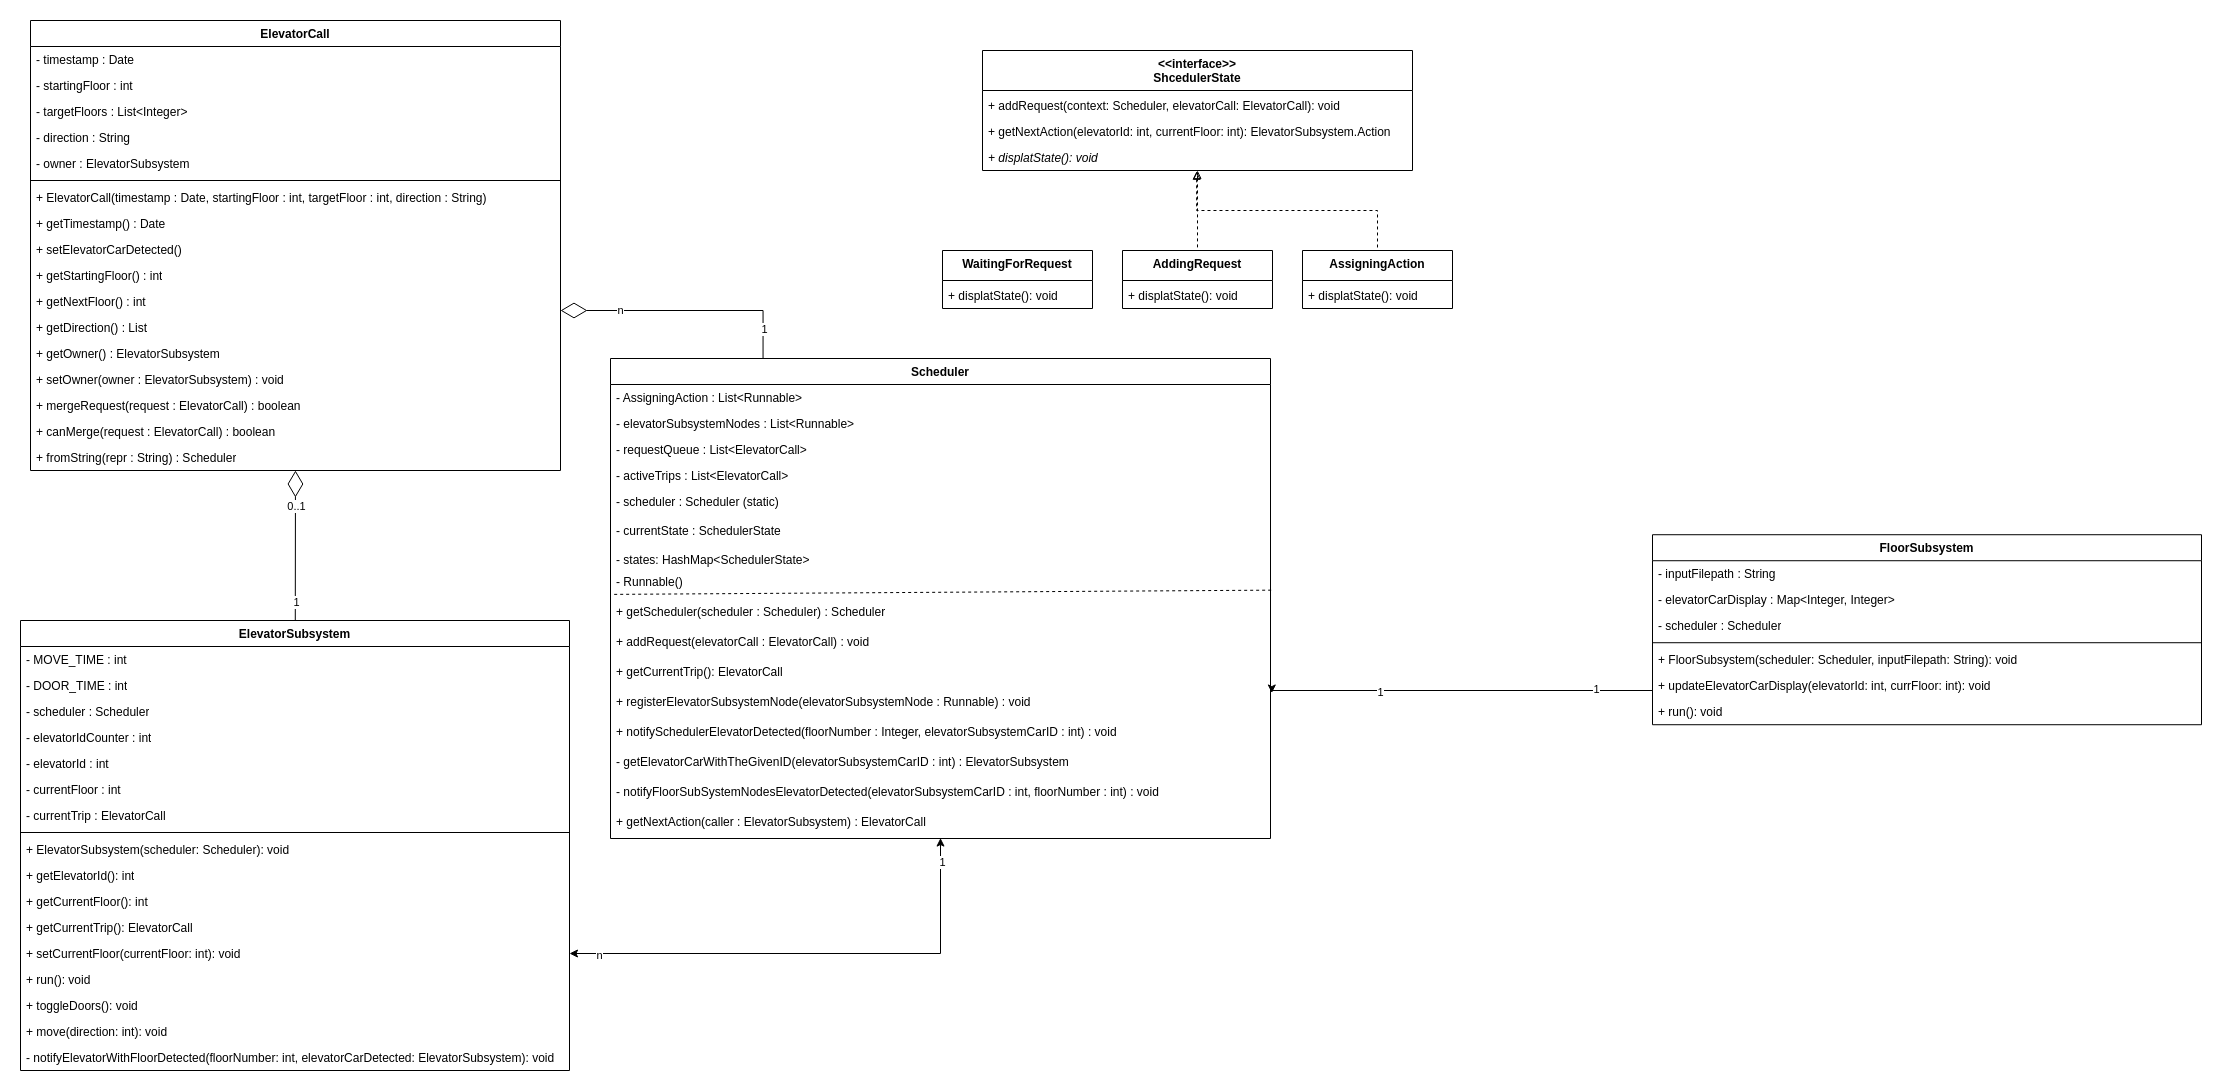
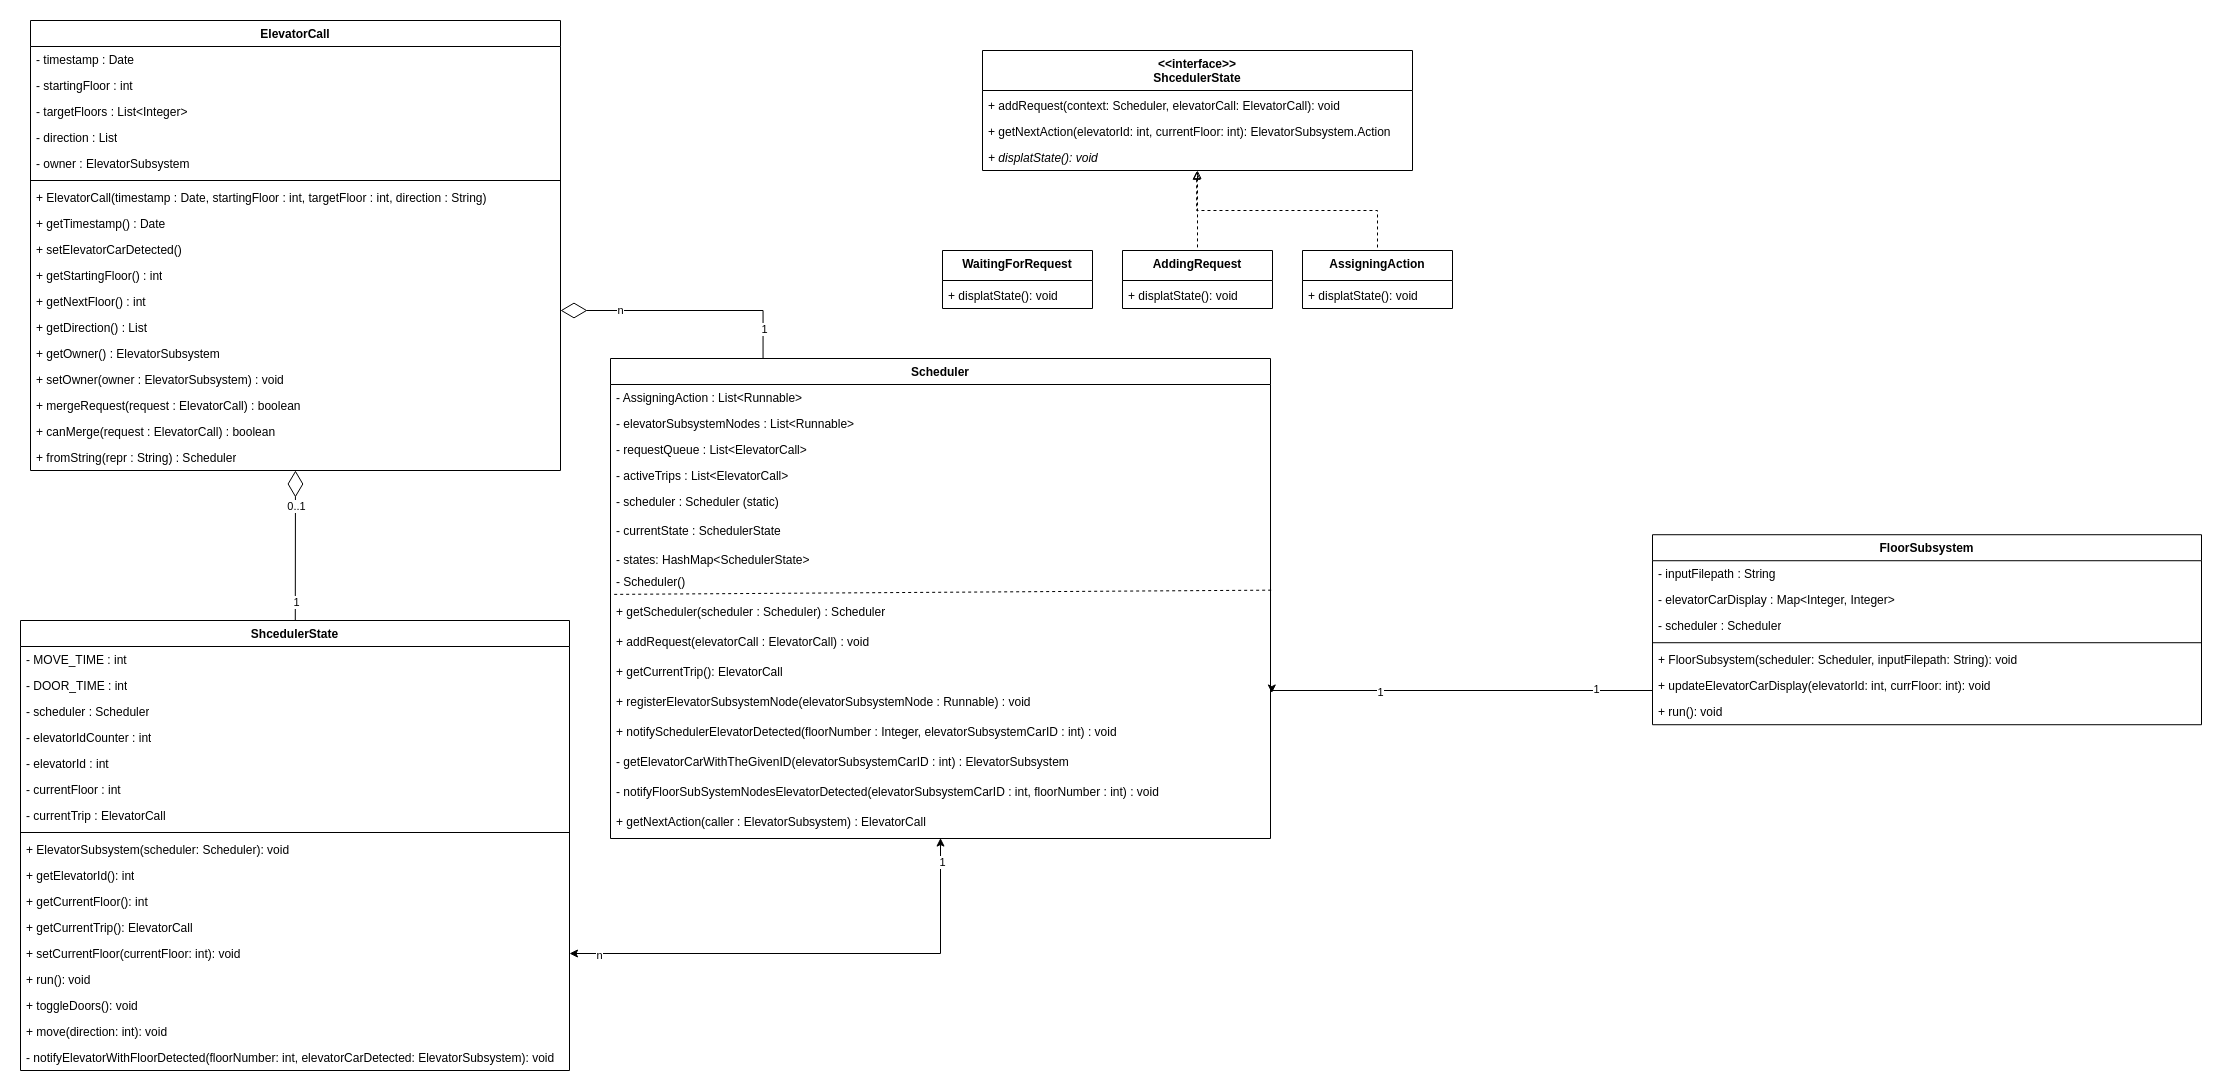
(94, 139) -> (88, 139)
(654, 583) -> (657, 583)
(295, 635) -> (295, 635)
